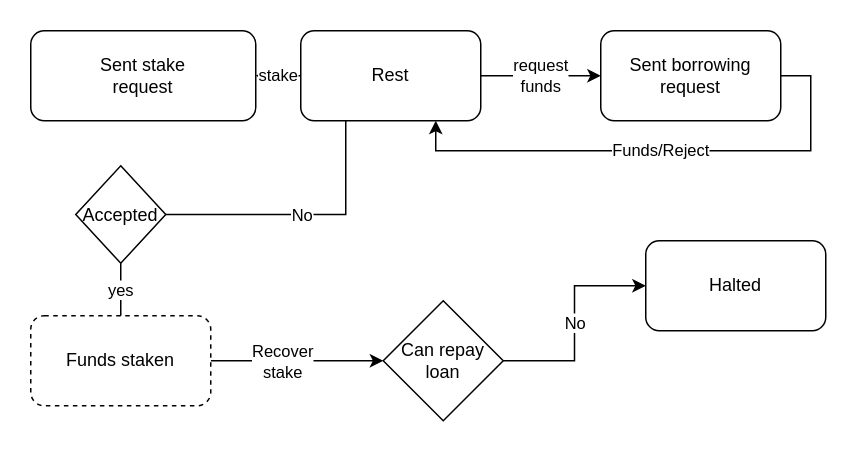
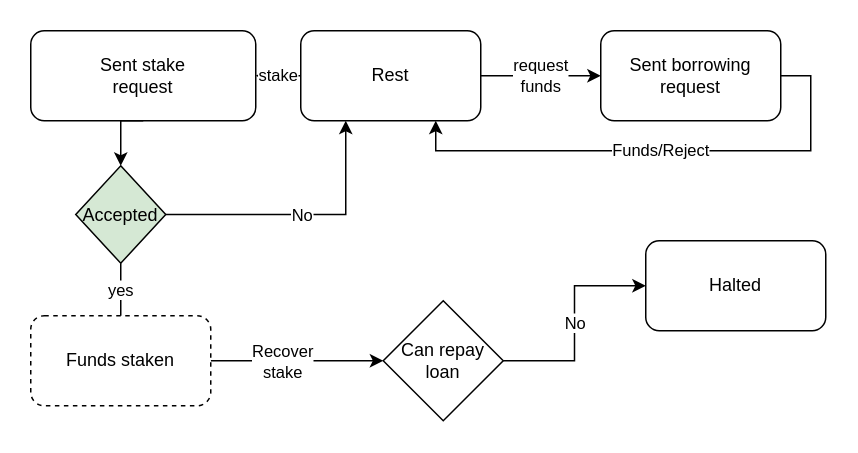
(346, 127) -> (346, 132)
none -> (121, 137)
(121, 215) -> (121, 215)
